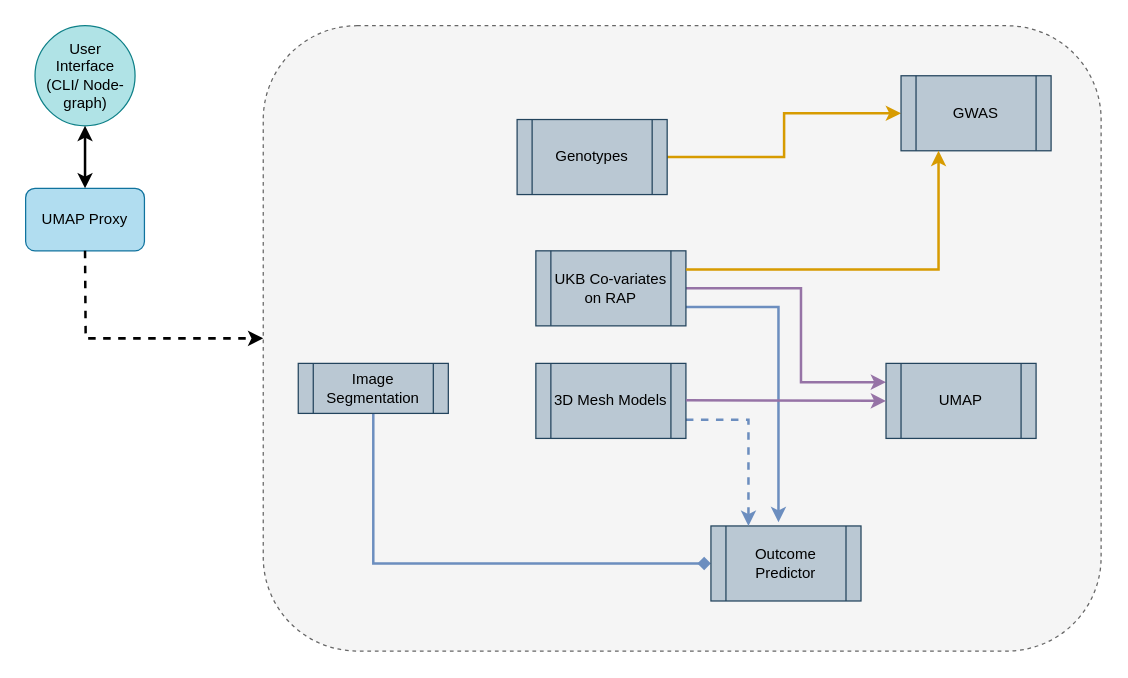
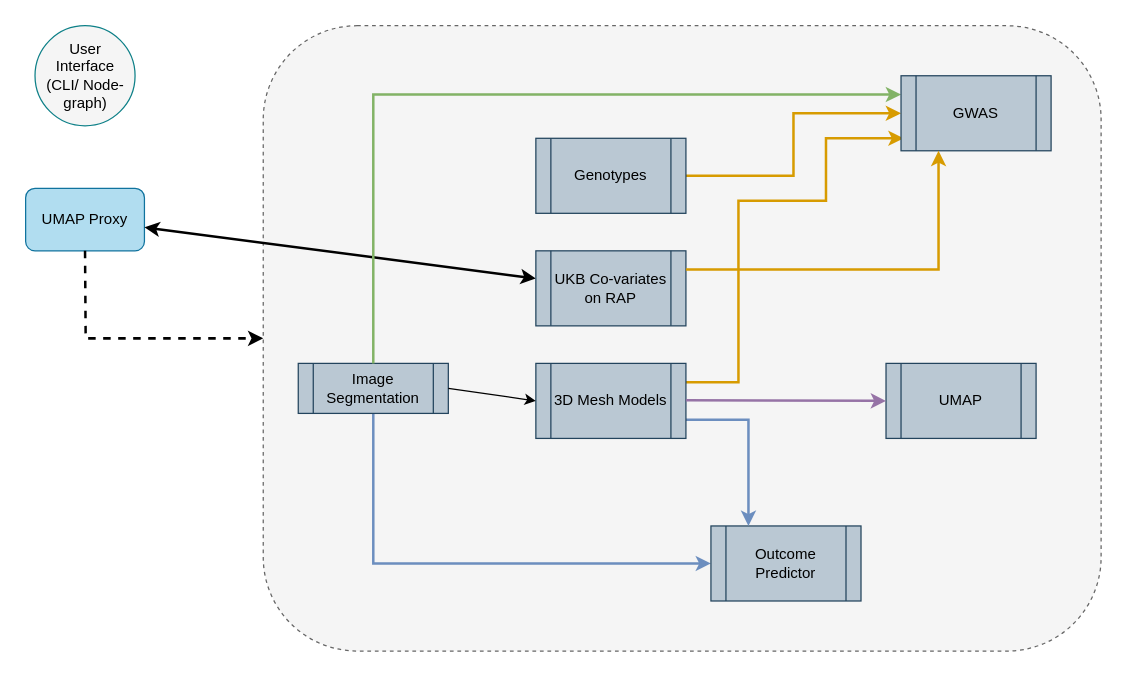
(85, 76) -> (85, 76)
none -> (497, 94)
(85, 157) -> (340, 253)
(592, 157) -> (611, 176)
none -> (738, 210)
(801, 314) -> none
(778, 363) -> none
none -> (488, 394)
(748, 433) -> (748, 433)
(697, 563) -> (698, 563)
